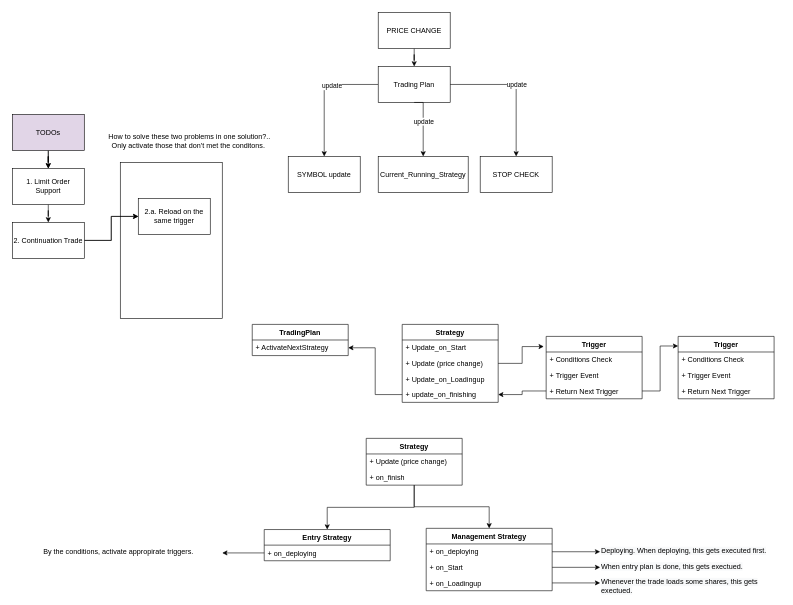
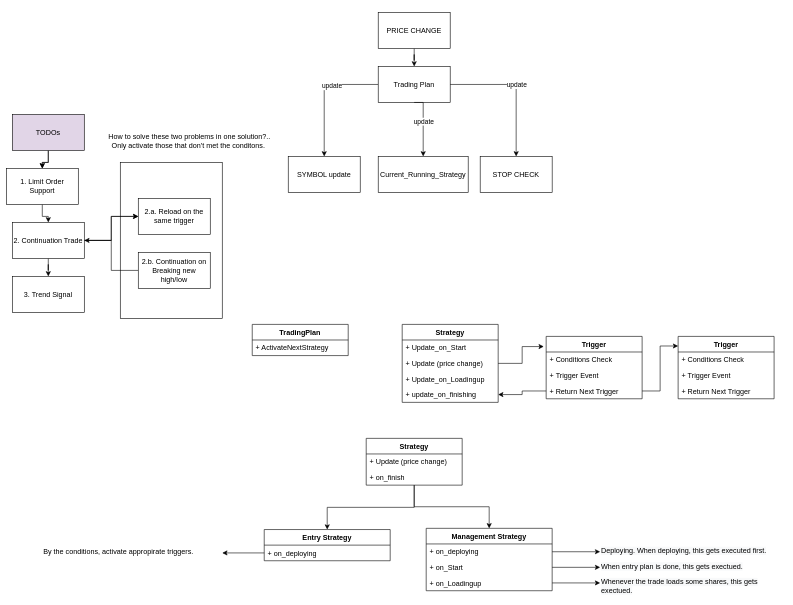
(48, 186) -> (42, 186)
none -> (48, 267)
none -> (111, 270)
none -> (174, 270)
none -> (48, 294)
(387, 395) -> none
